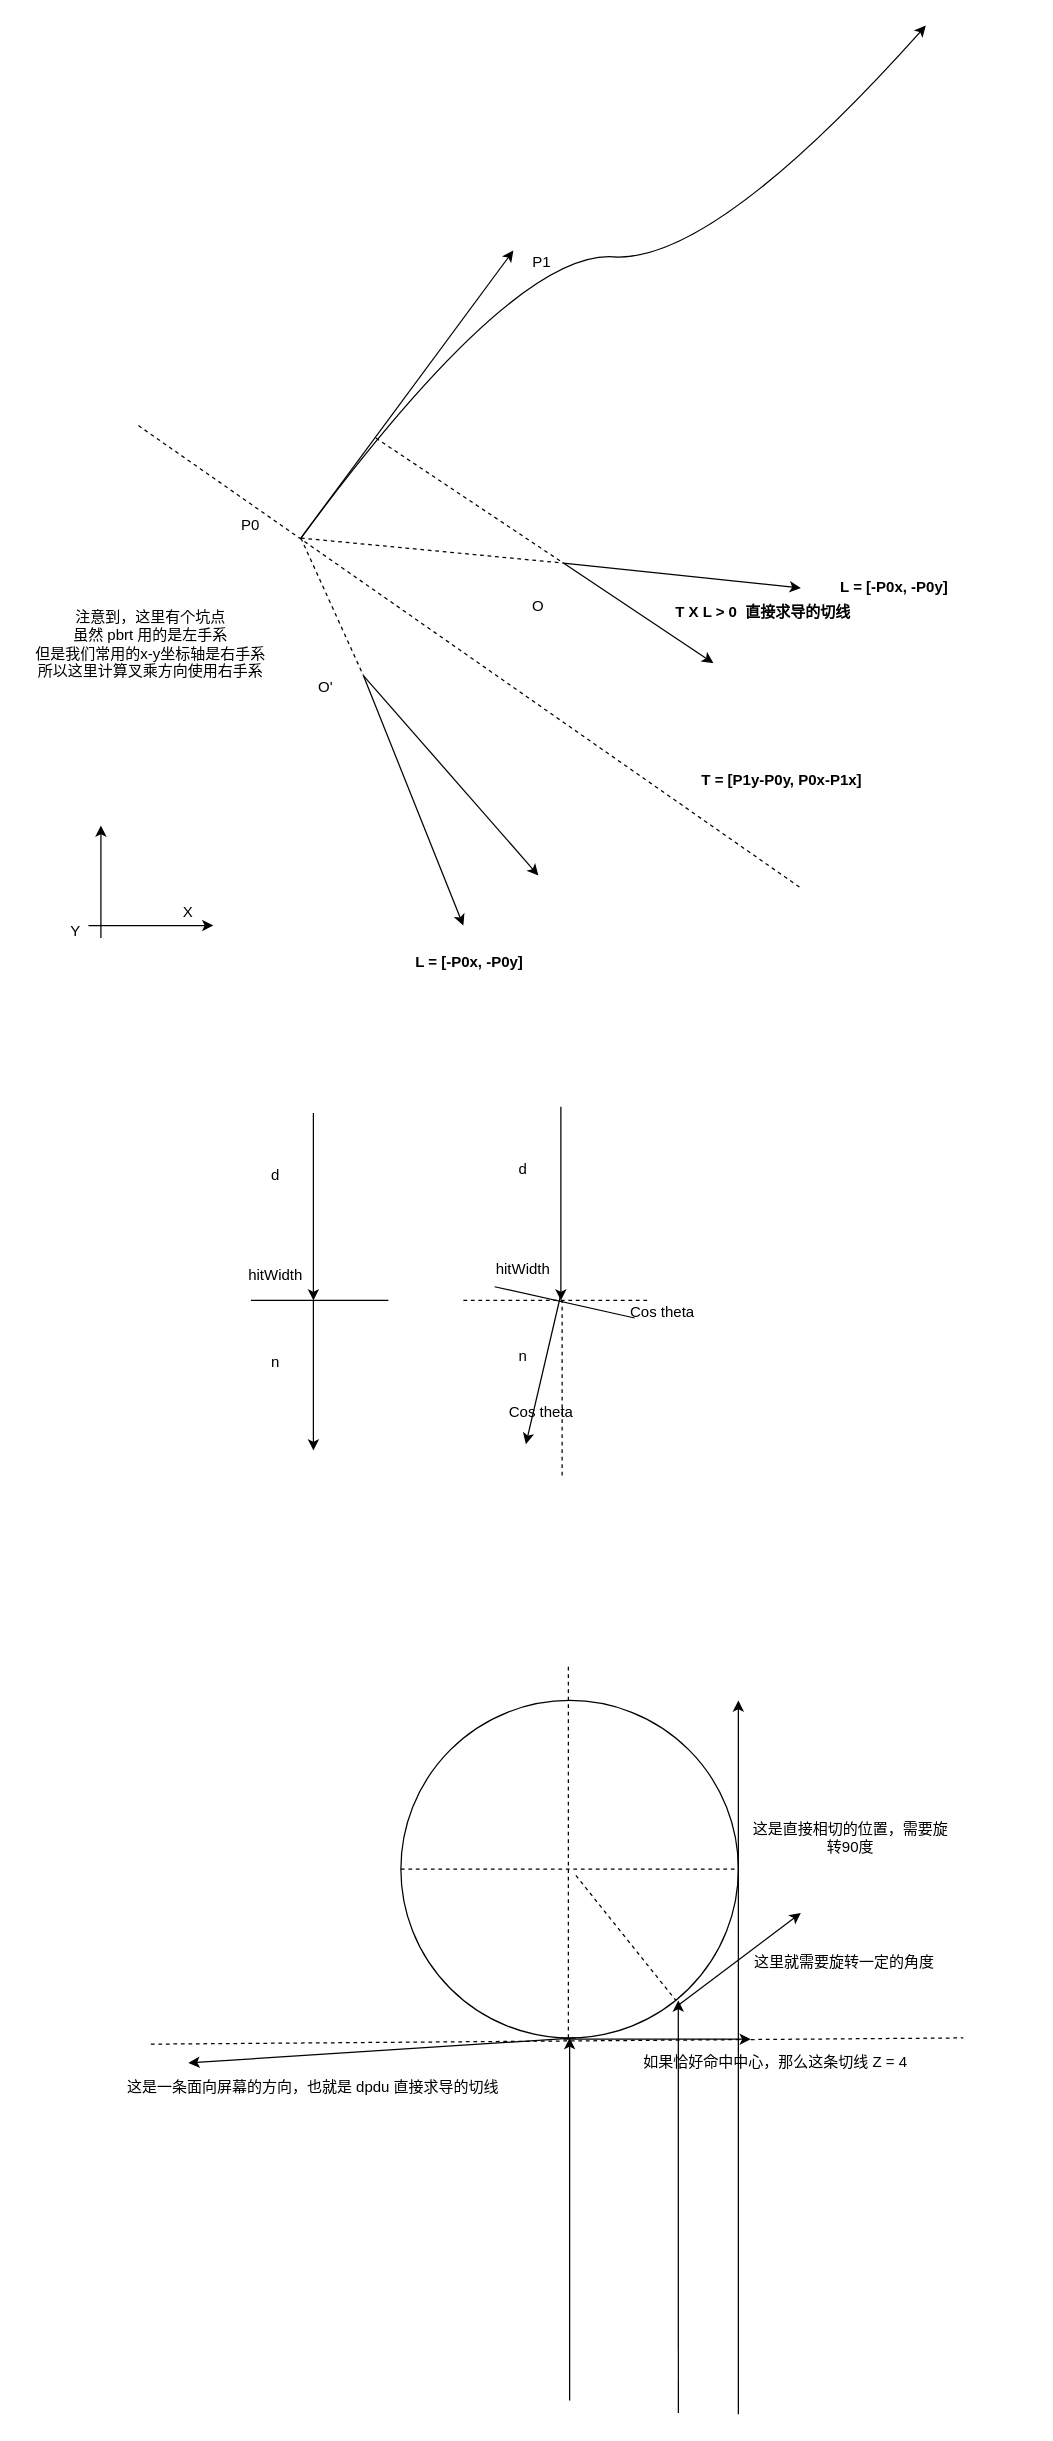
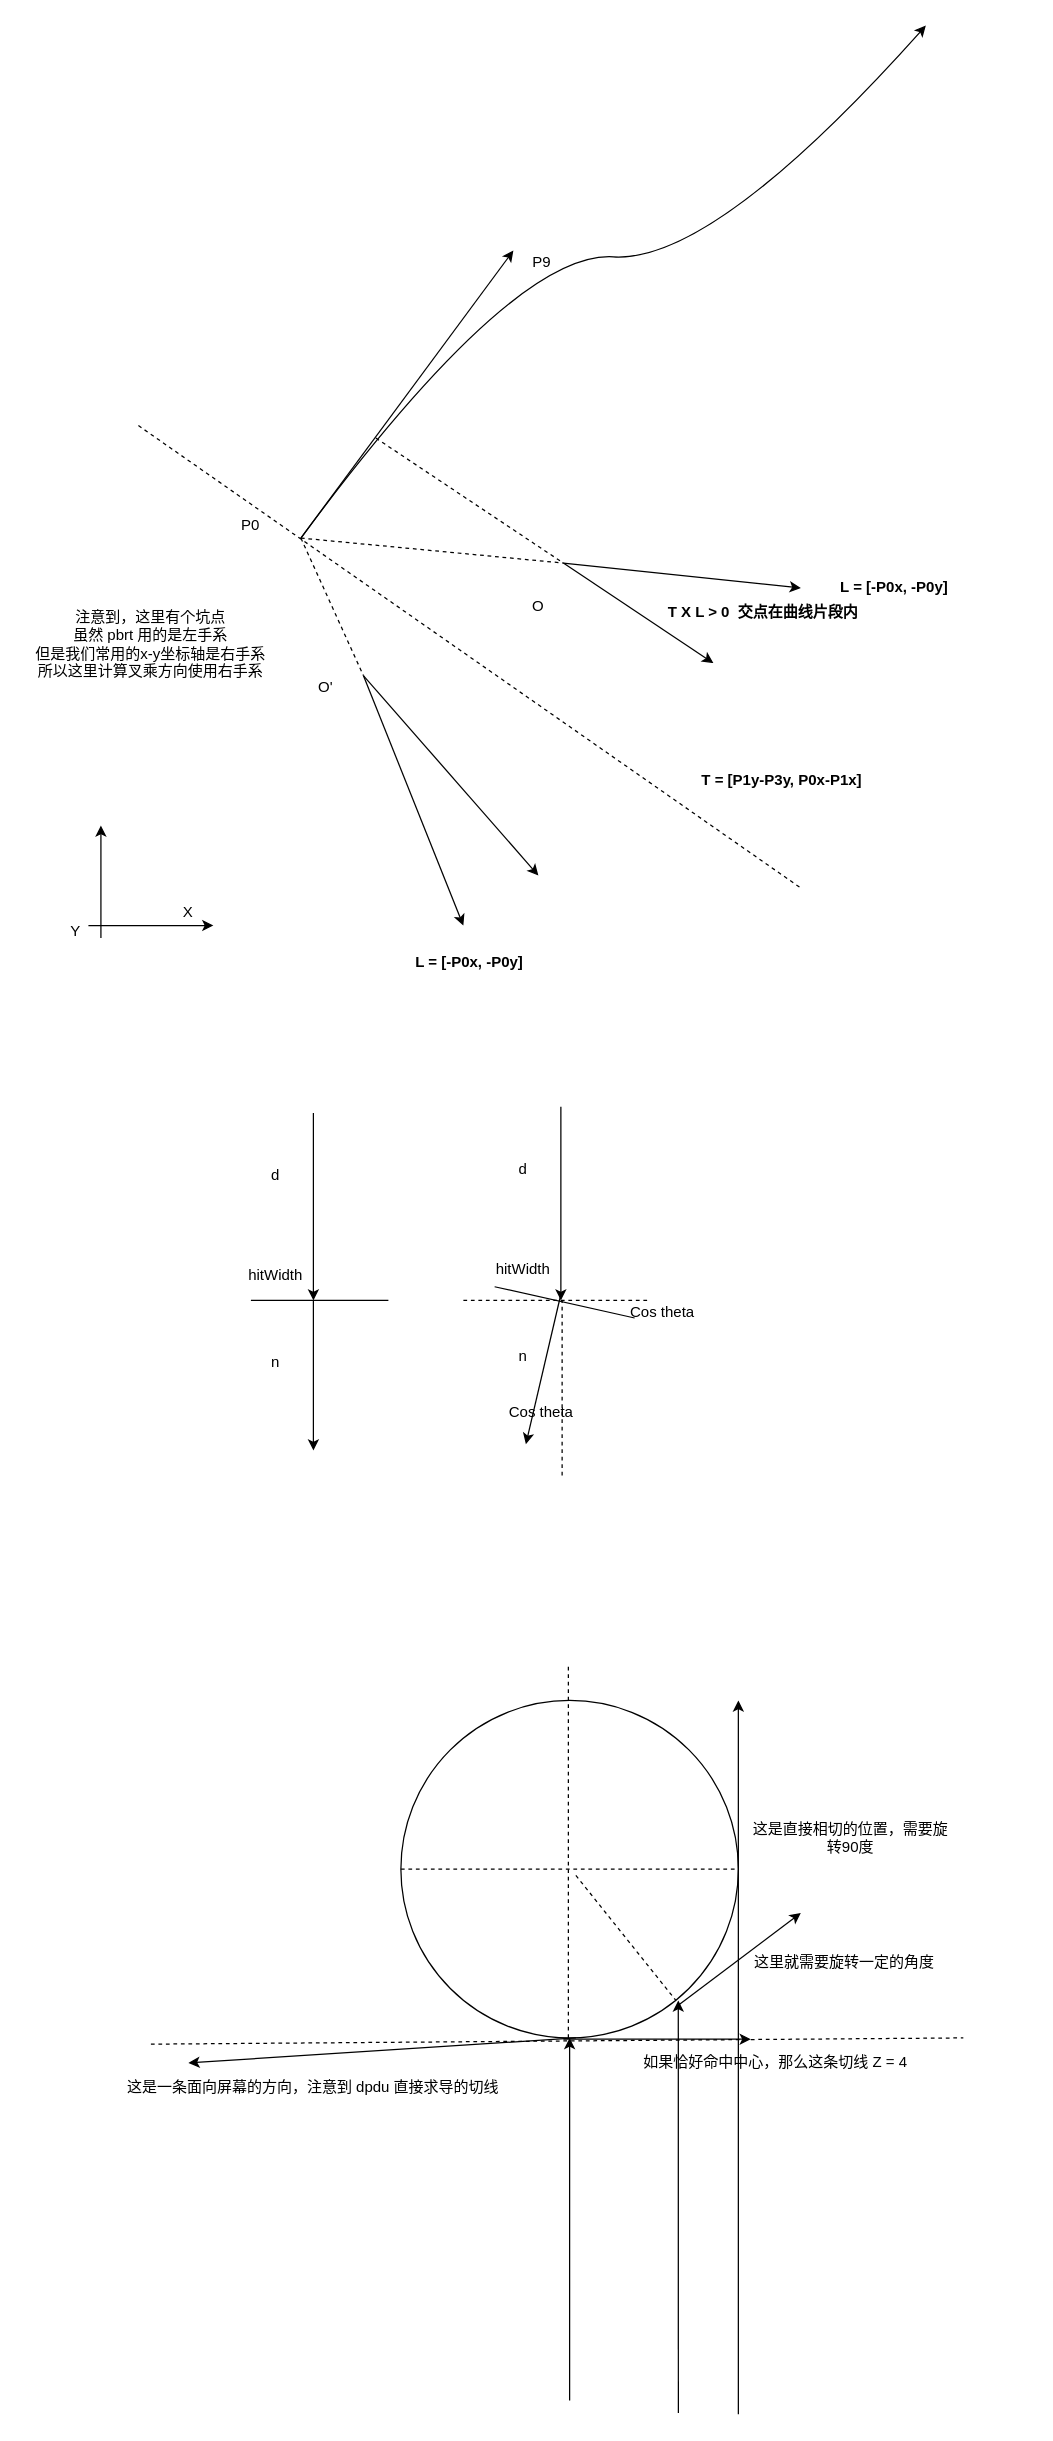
(542, 263) -> (542, 263)
(763, 613) -> (763, 613)
(782, 781) -> (782, 781)
(313, 2088) -> (313, 2088)
